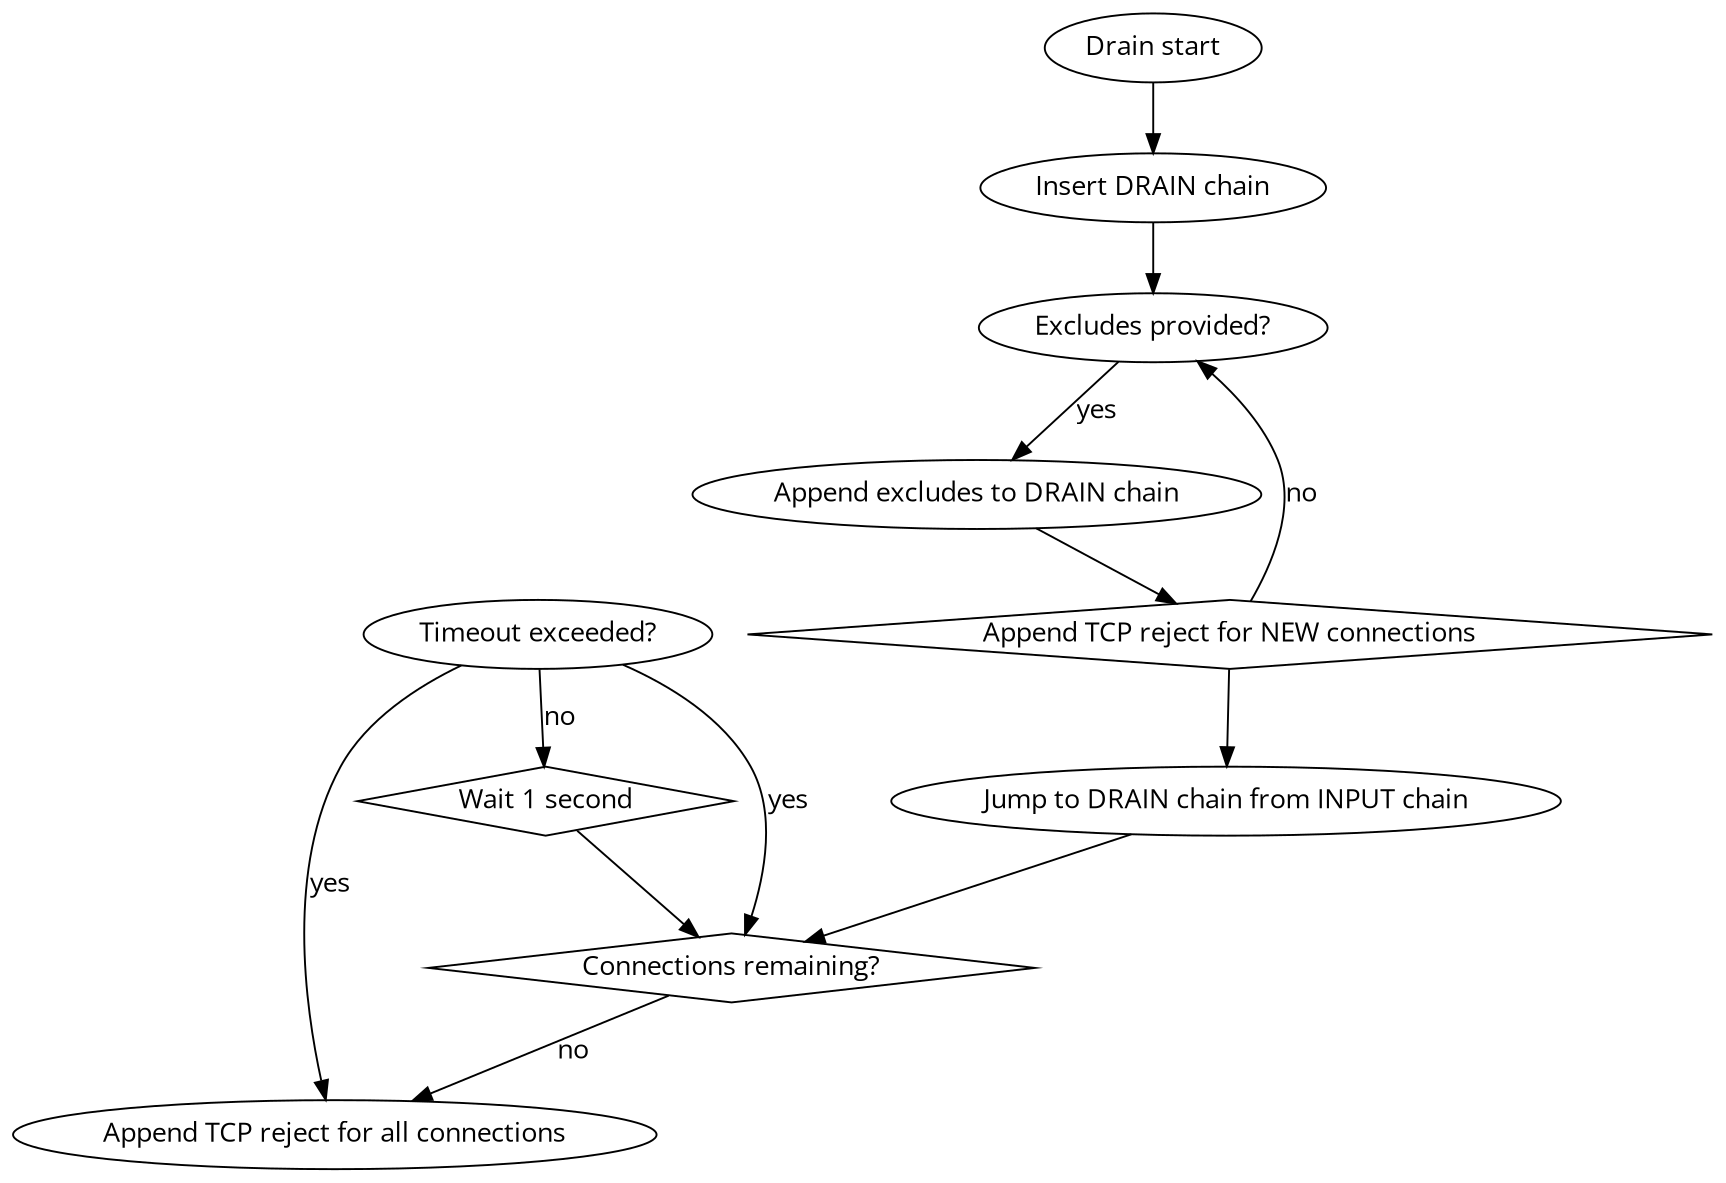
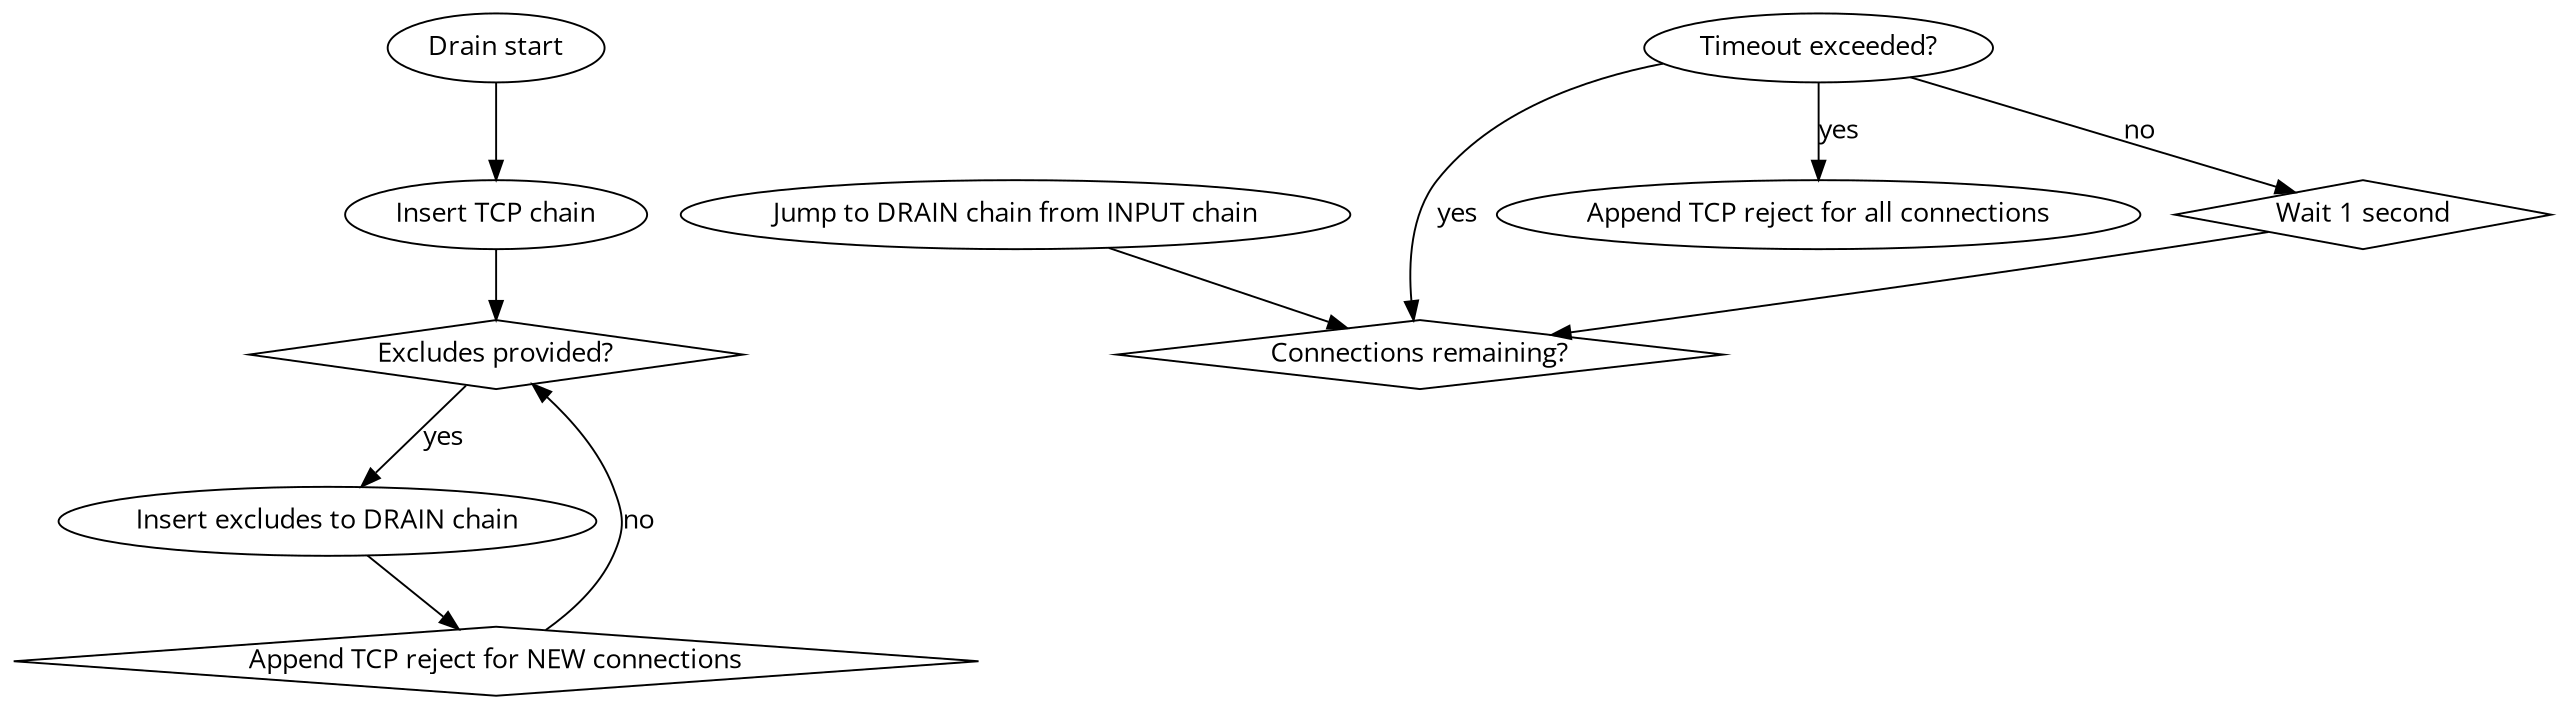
(1153, 188) -> (496, 215)
(1153, 328) -> (496, 355)
(977, 494) -> (327, 521)
(1228, 708) -> none
(550, 1045) -> none
